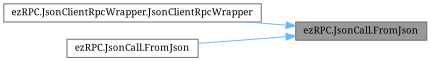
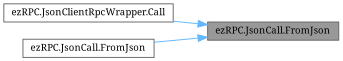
(133, 13) -> (89, 13)
